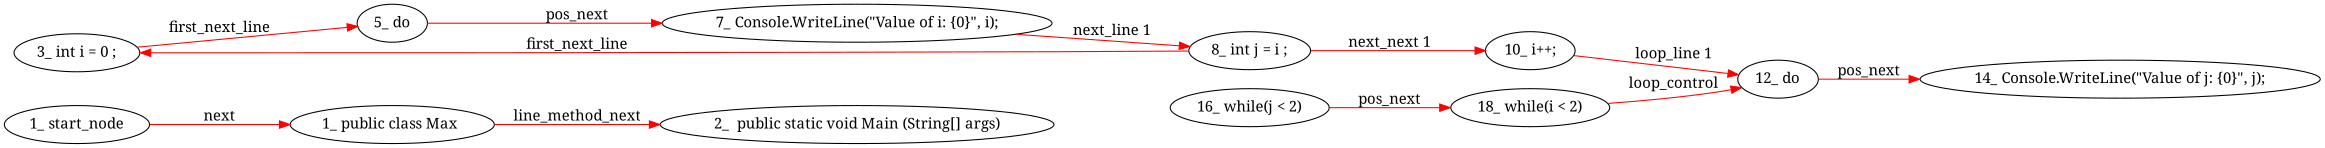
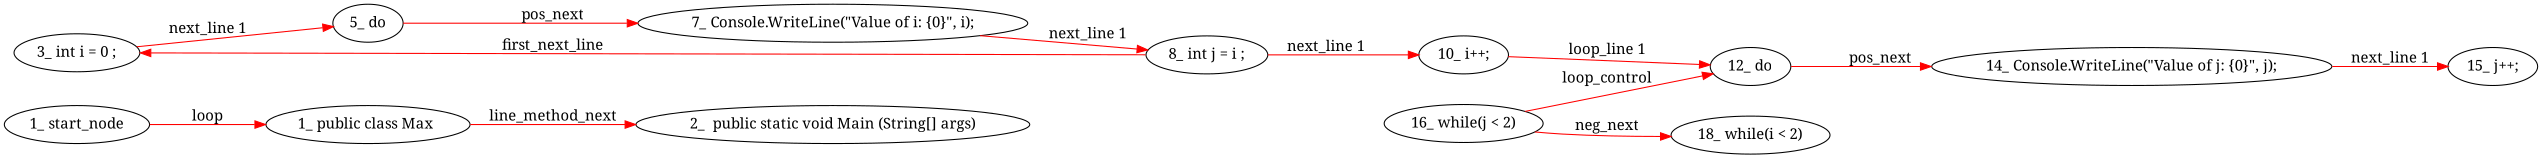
(220, 28) -> (208, 29)
(1390, 43) -> (1326, 47)
none -> (2493, 66)
(1670, 98) -> (1614, 94)
(1390, 100) -> (1607, 126)
(220, 117) -> (208, 117)
